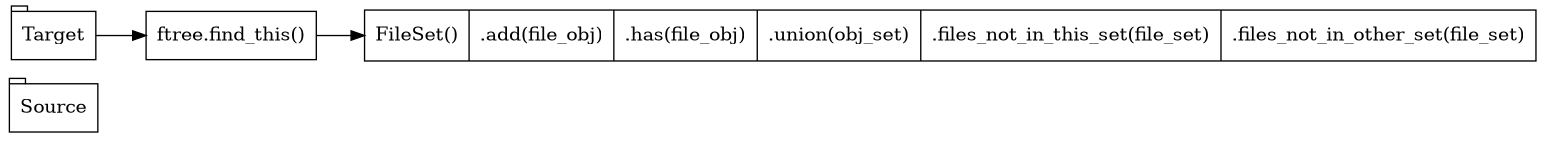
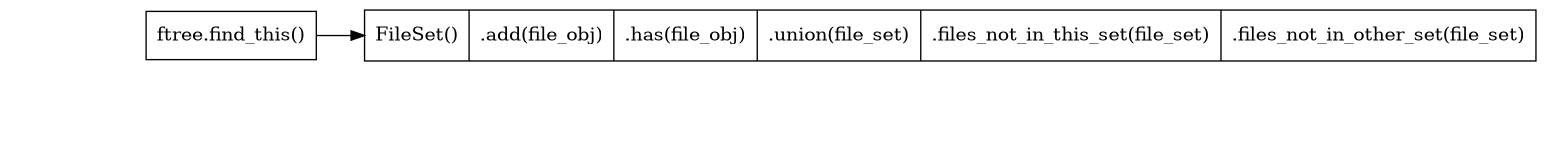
(839, 35) -> (839, 35)
(54, 36) -> none
(54, 108) -> none
